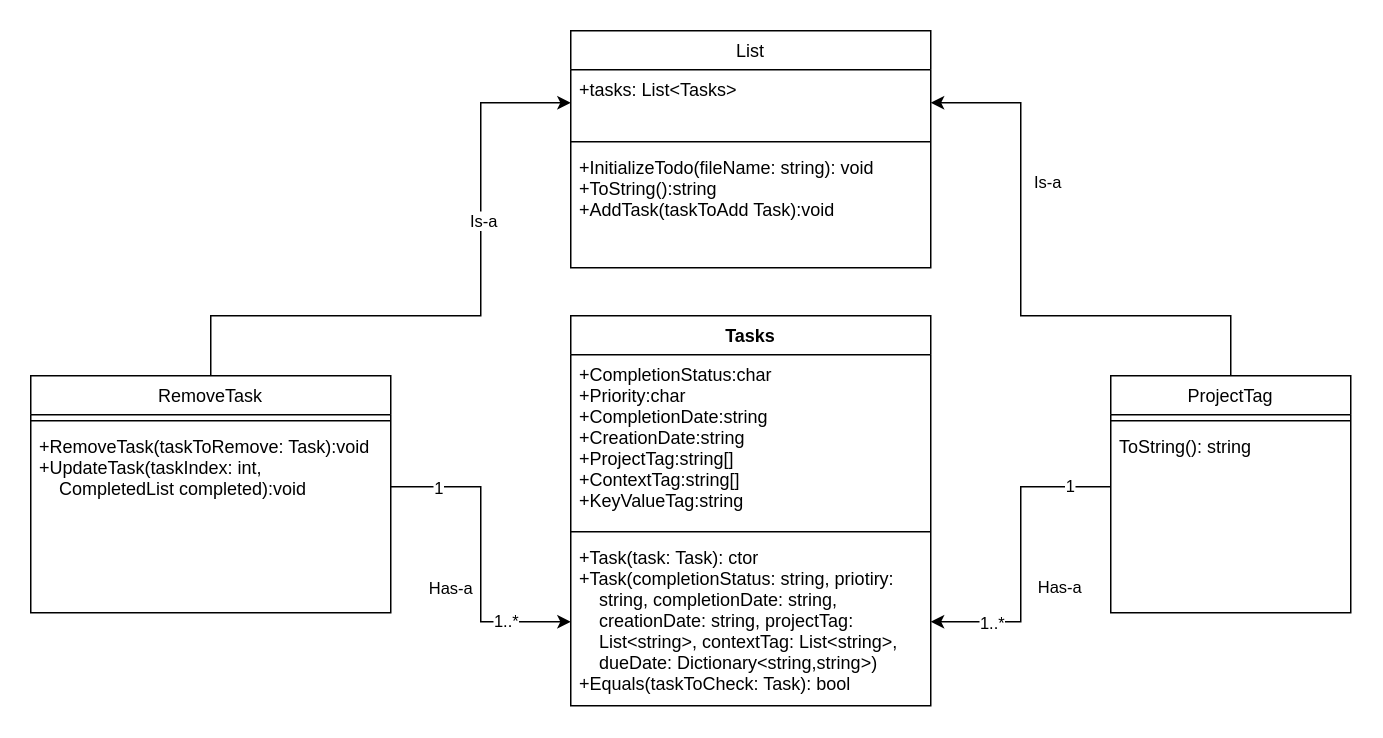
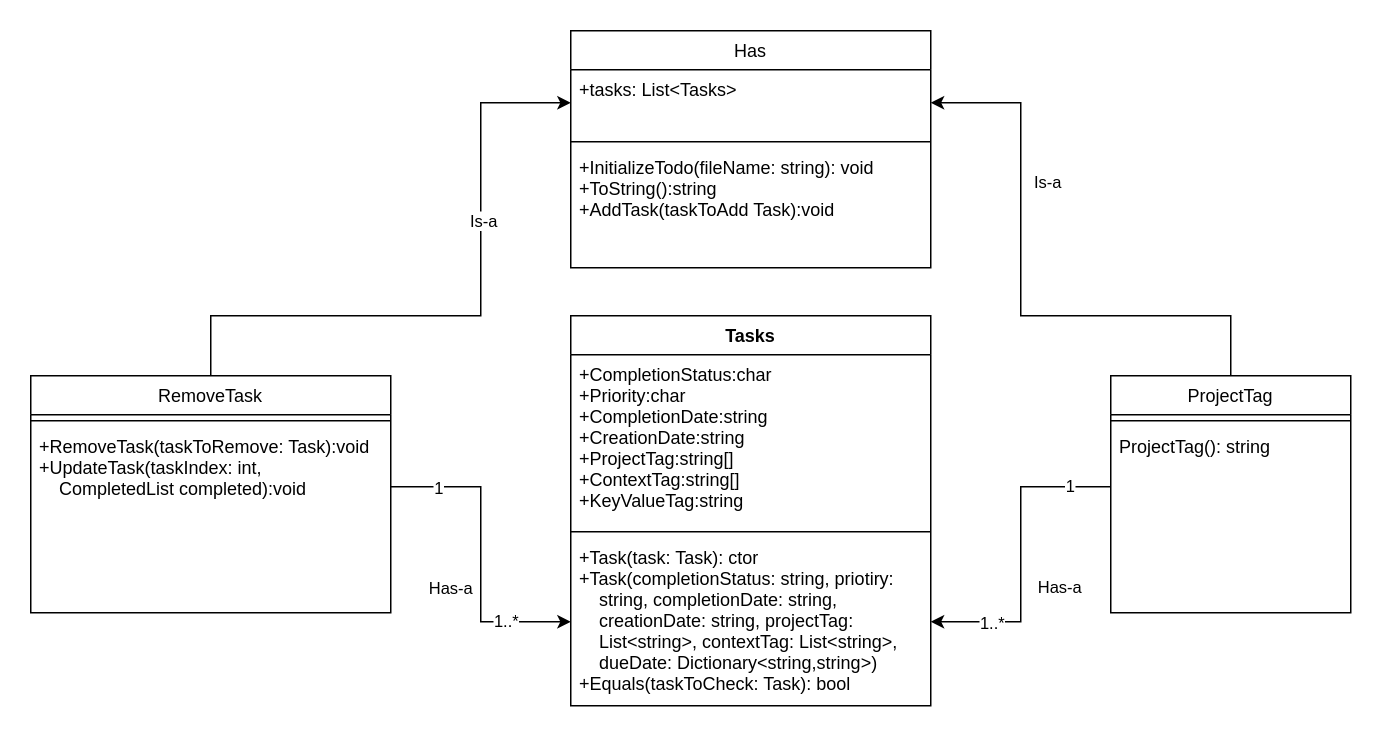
(750, 51) -> (750, 51)
(1200, 447) -> (1213, 447)
